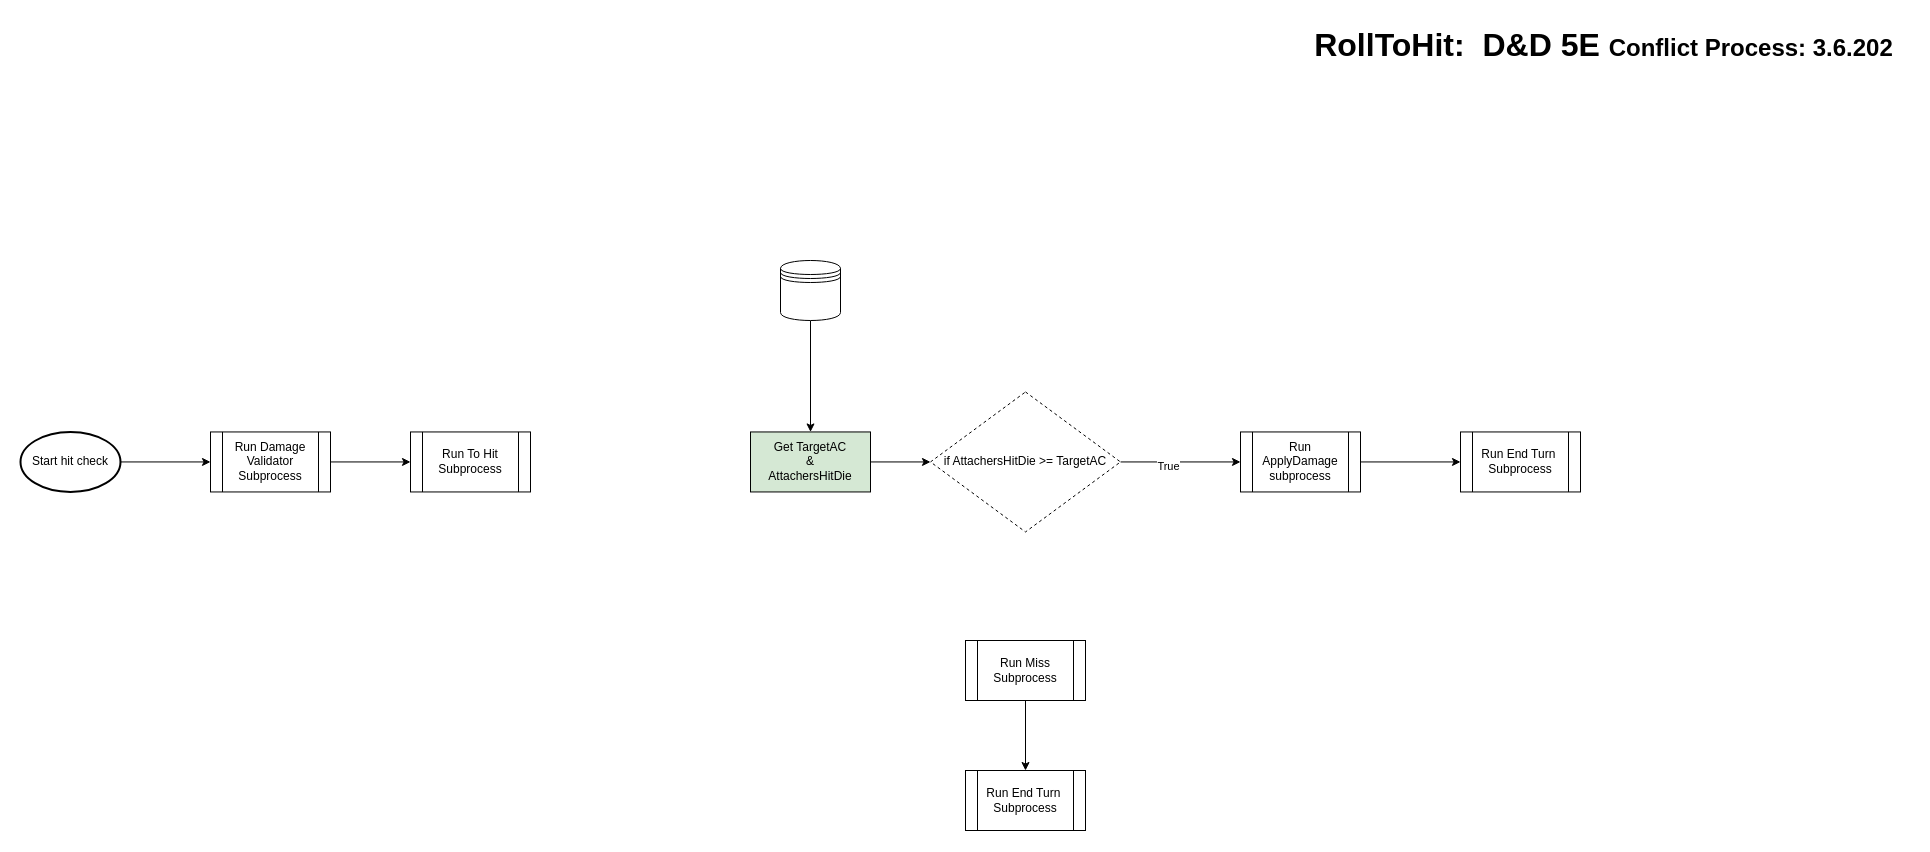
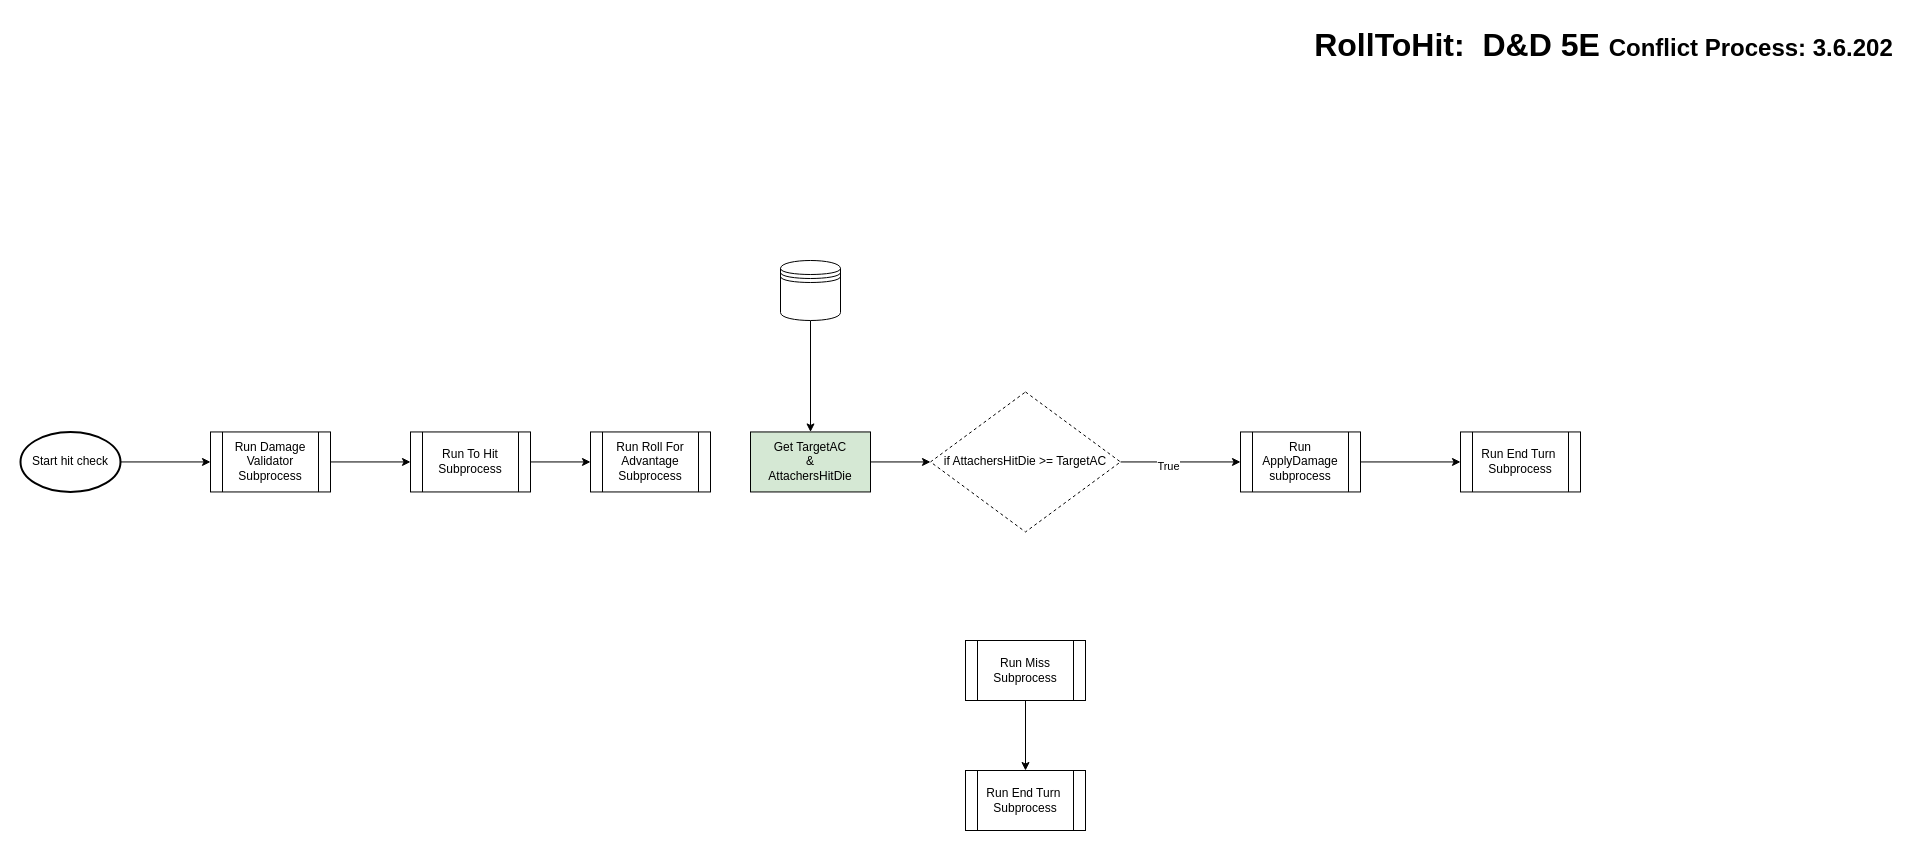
none -> (557, 462)
none -> (651, 462)
